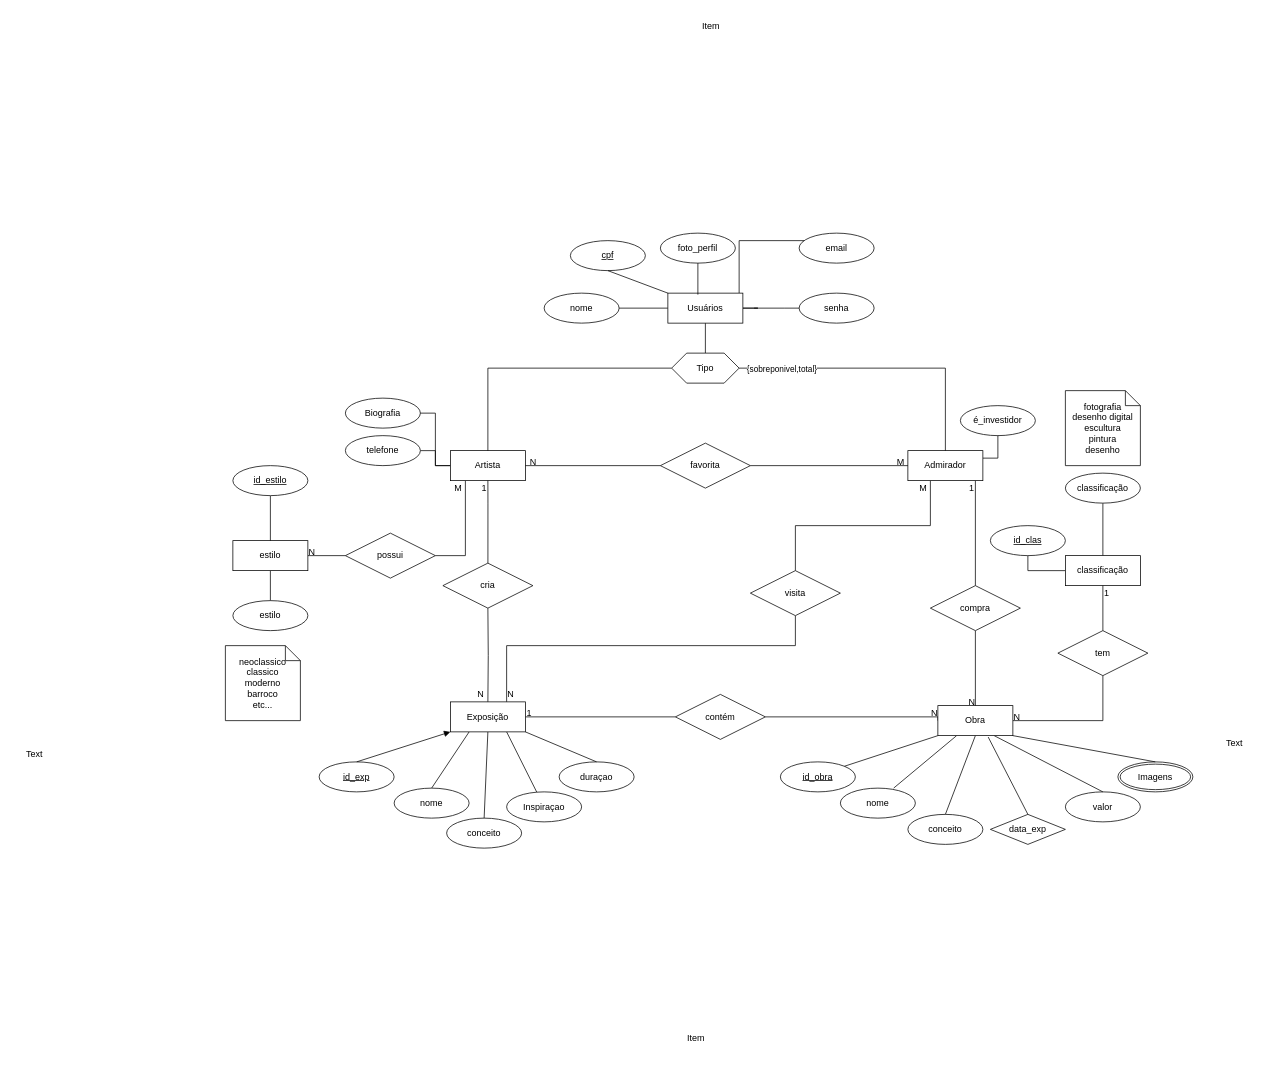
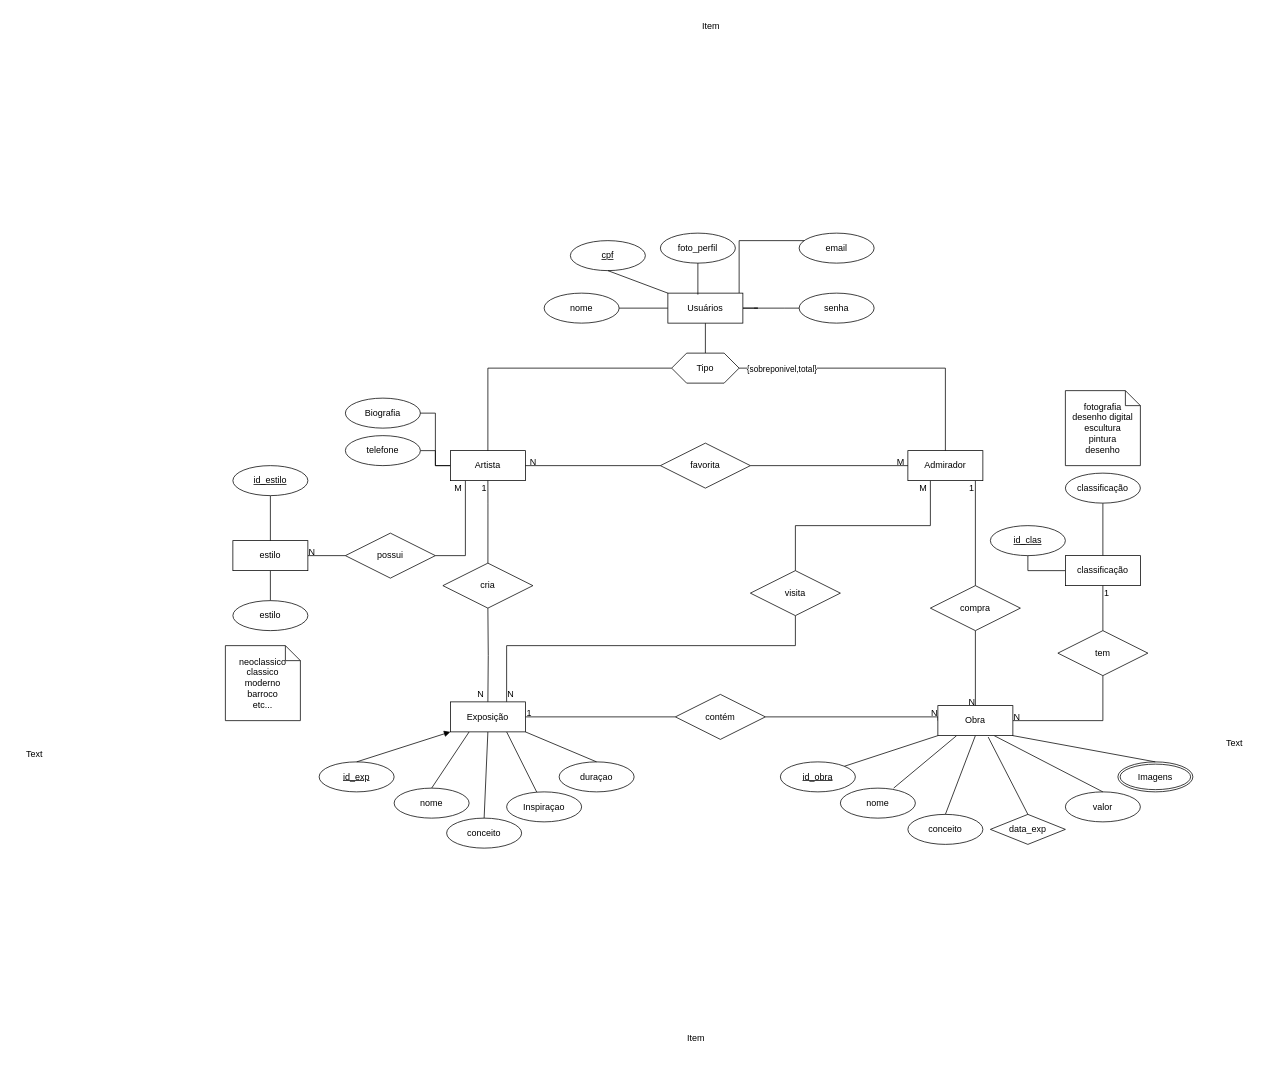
(998, 420) -> none
(998, 455) -> none
